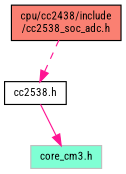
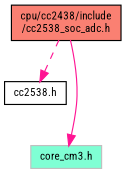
(48, 120) -> (77, 87)
